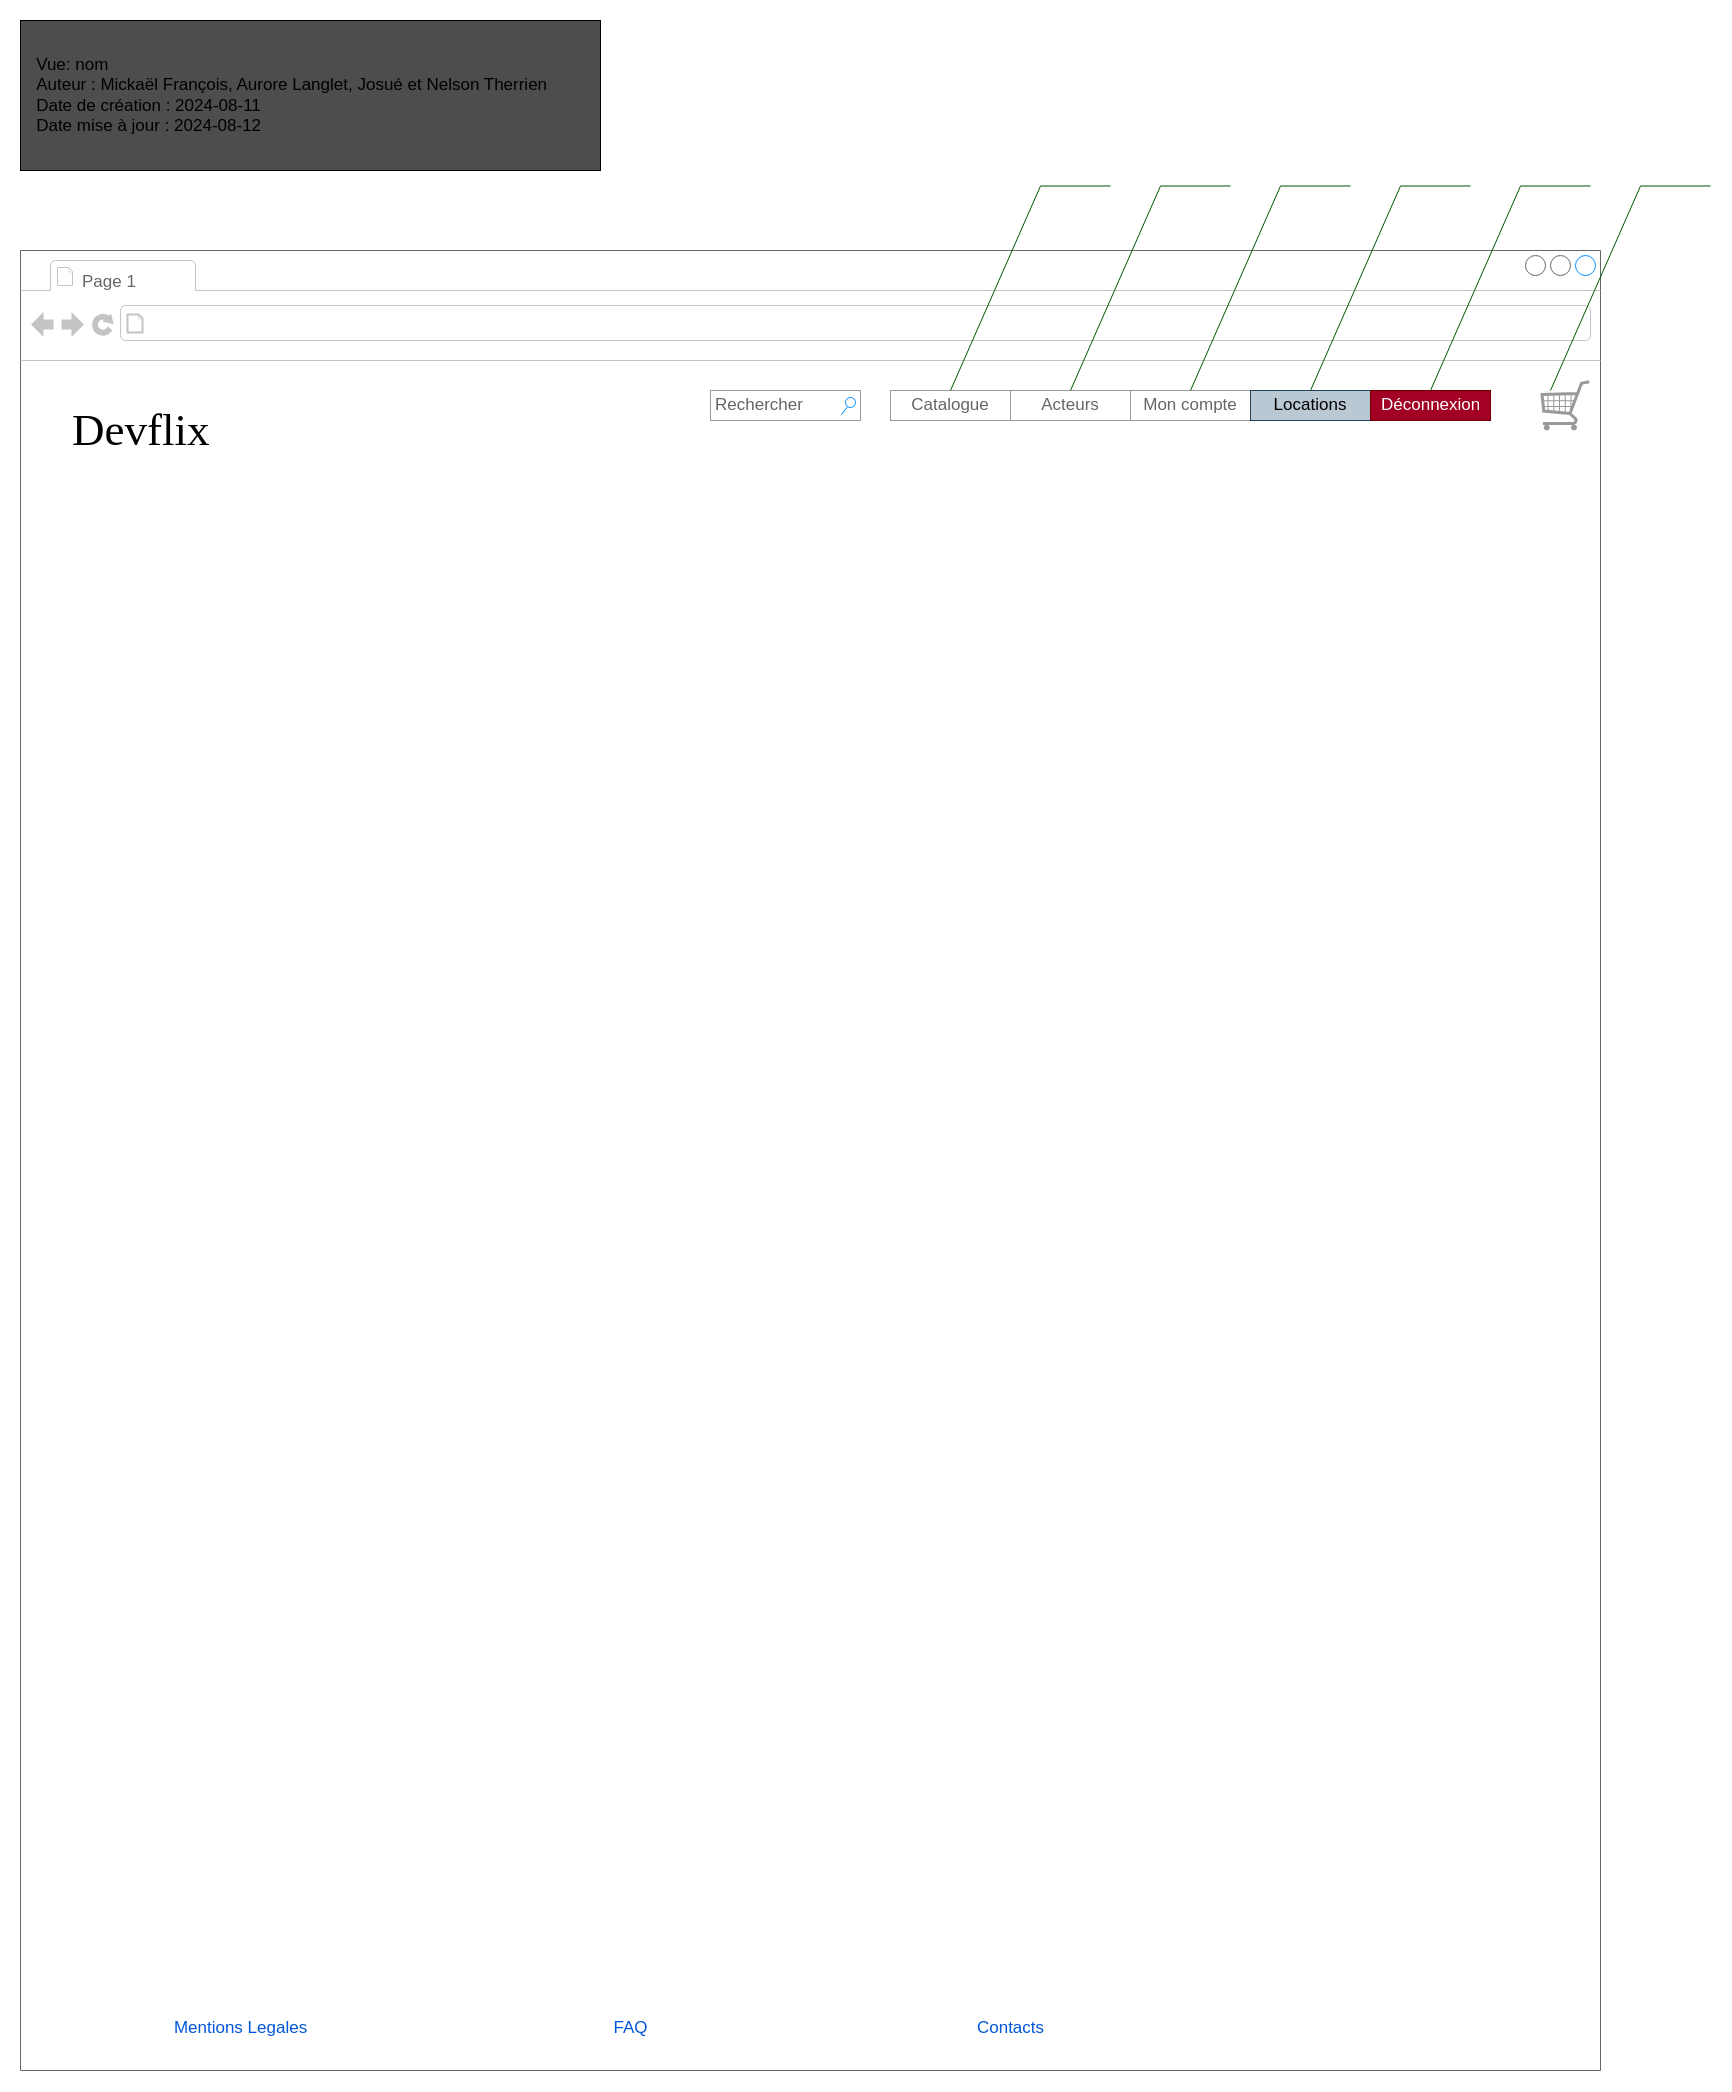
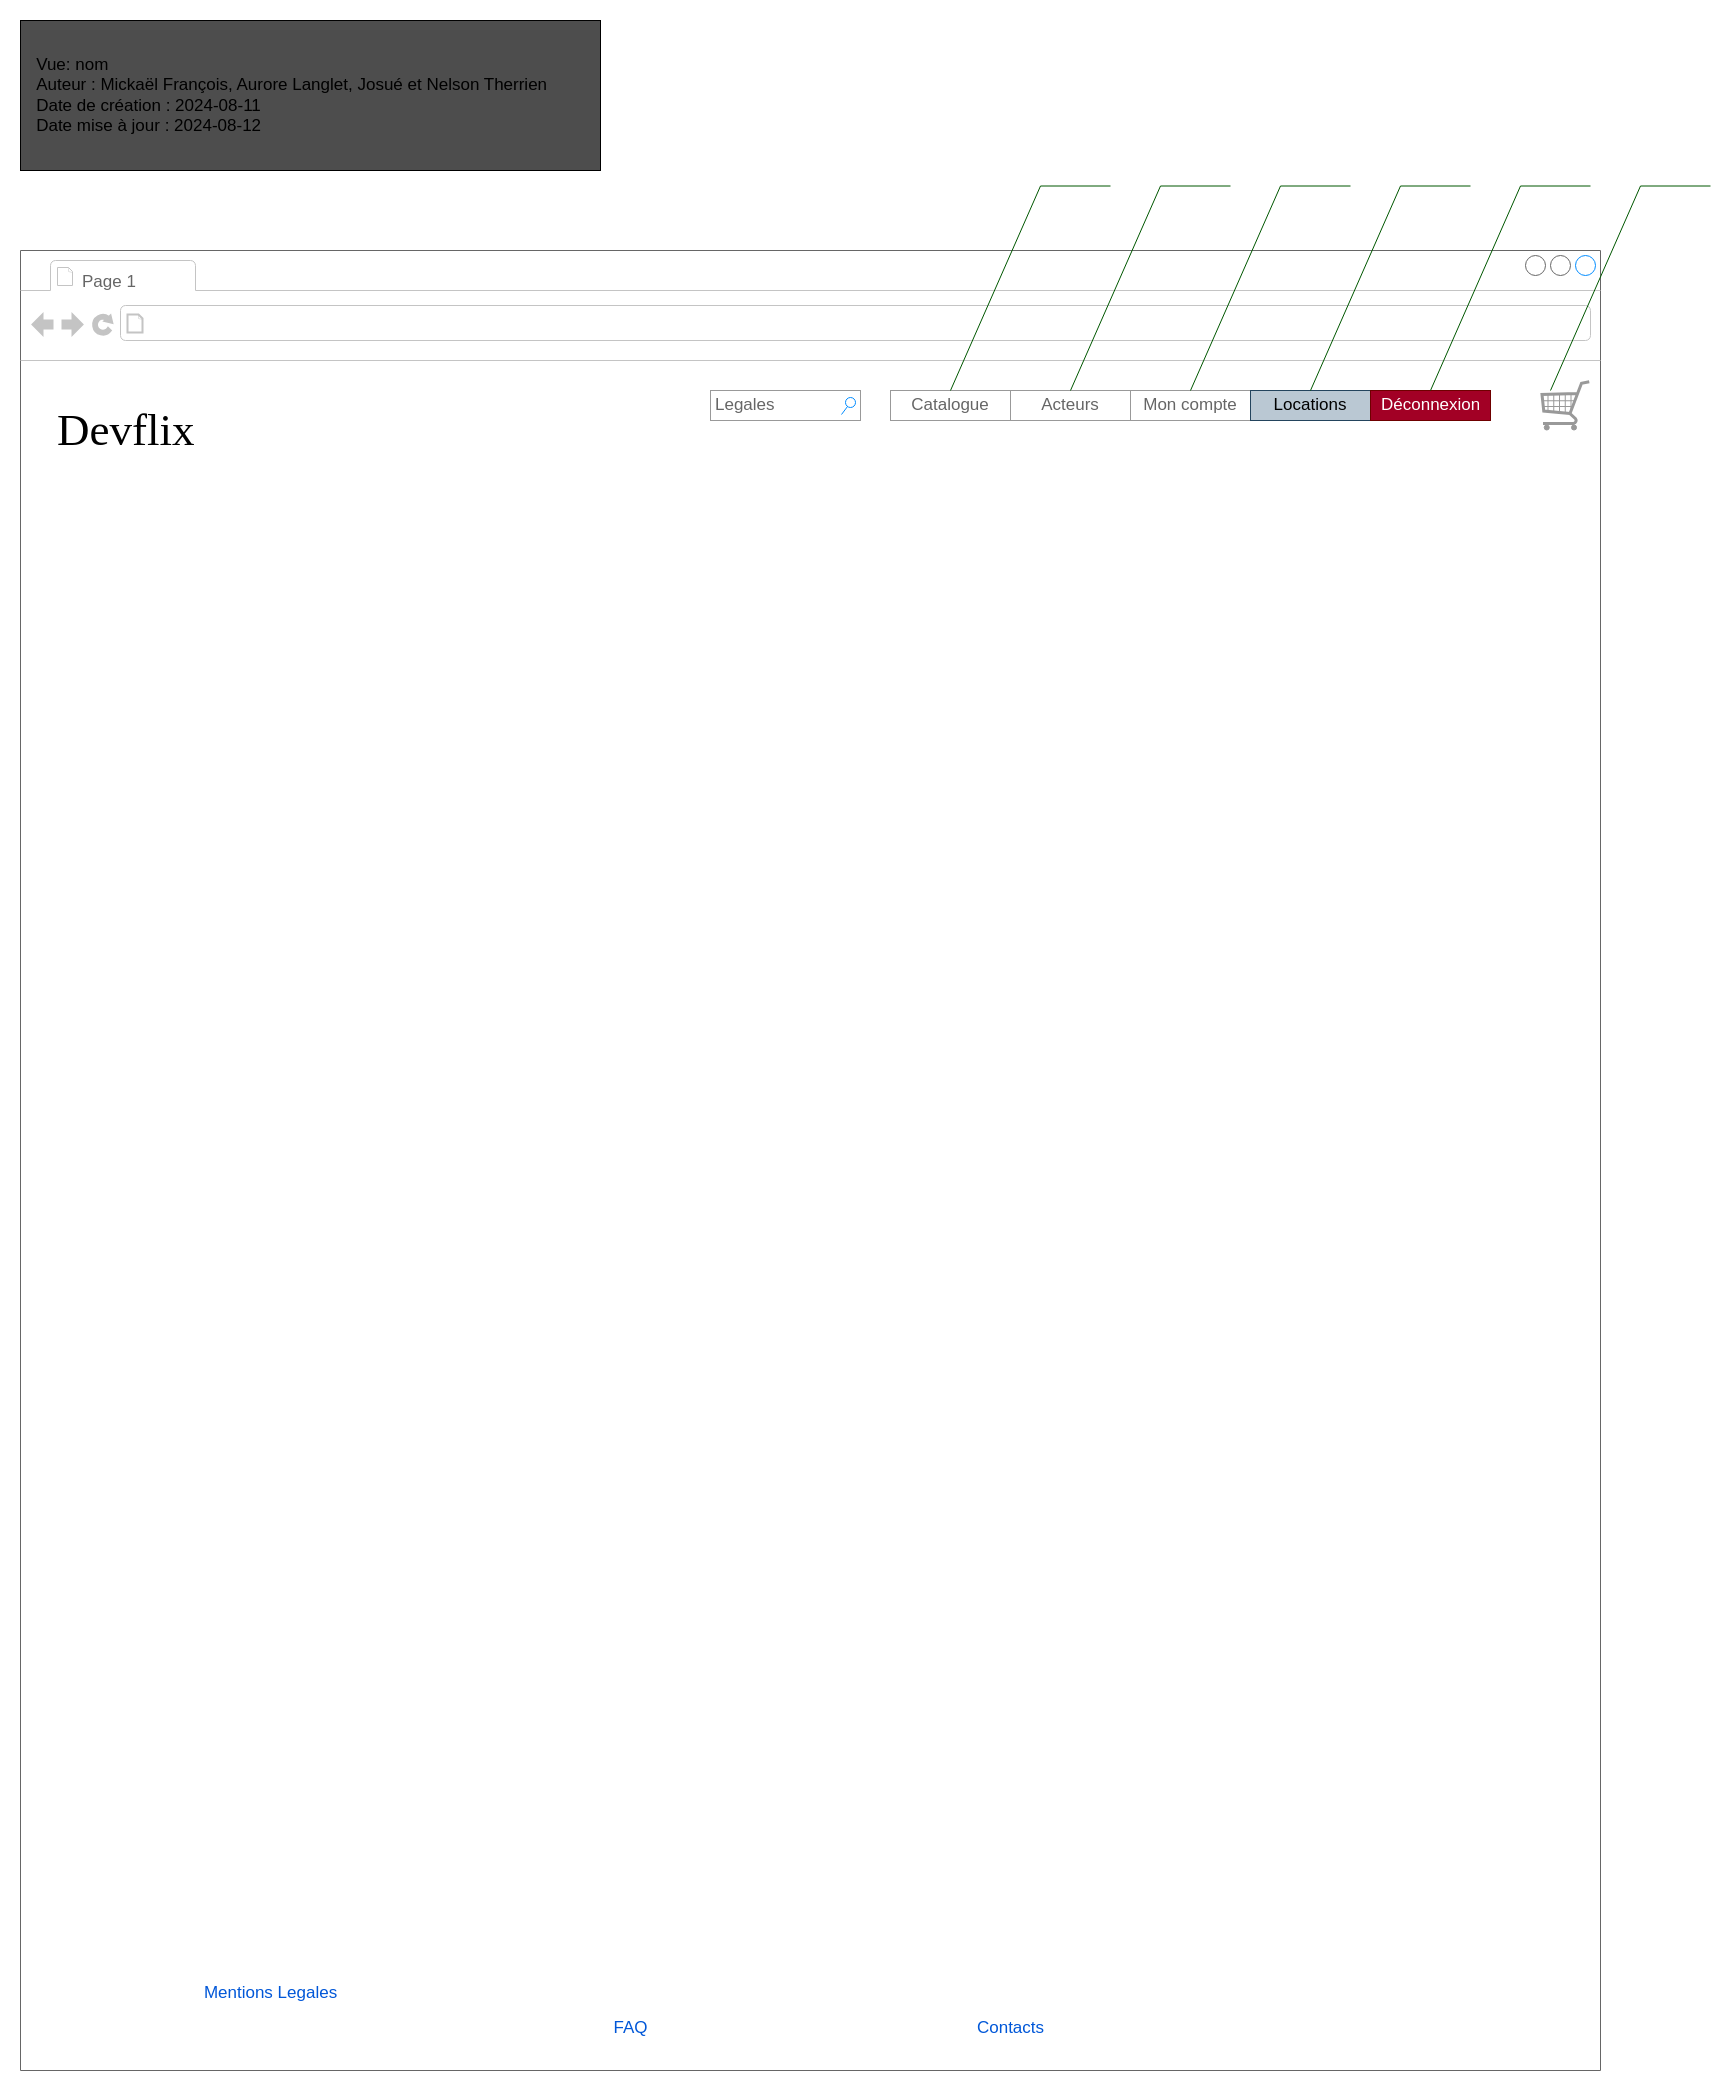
(763, 406) -> (747, 406)
(241, 426) -> (226, 426)
(241, 2028) -> (271, 1993)
